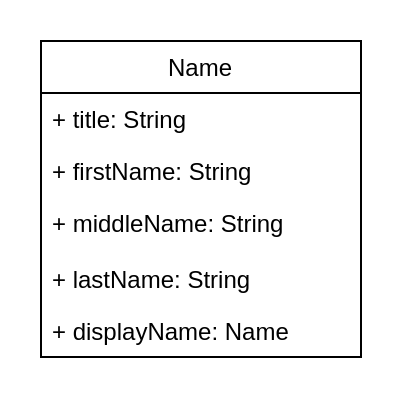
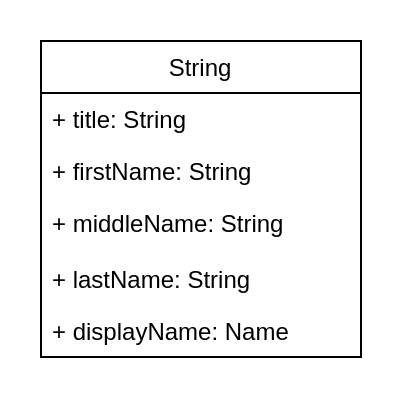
(200, 68) -> (200, 68)
